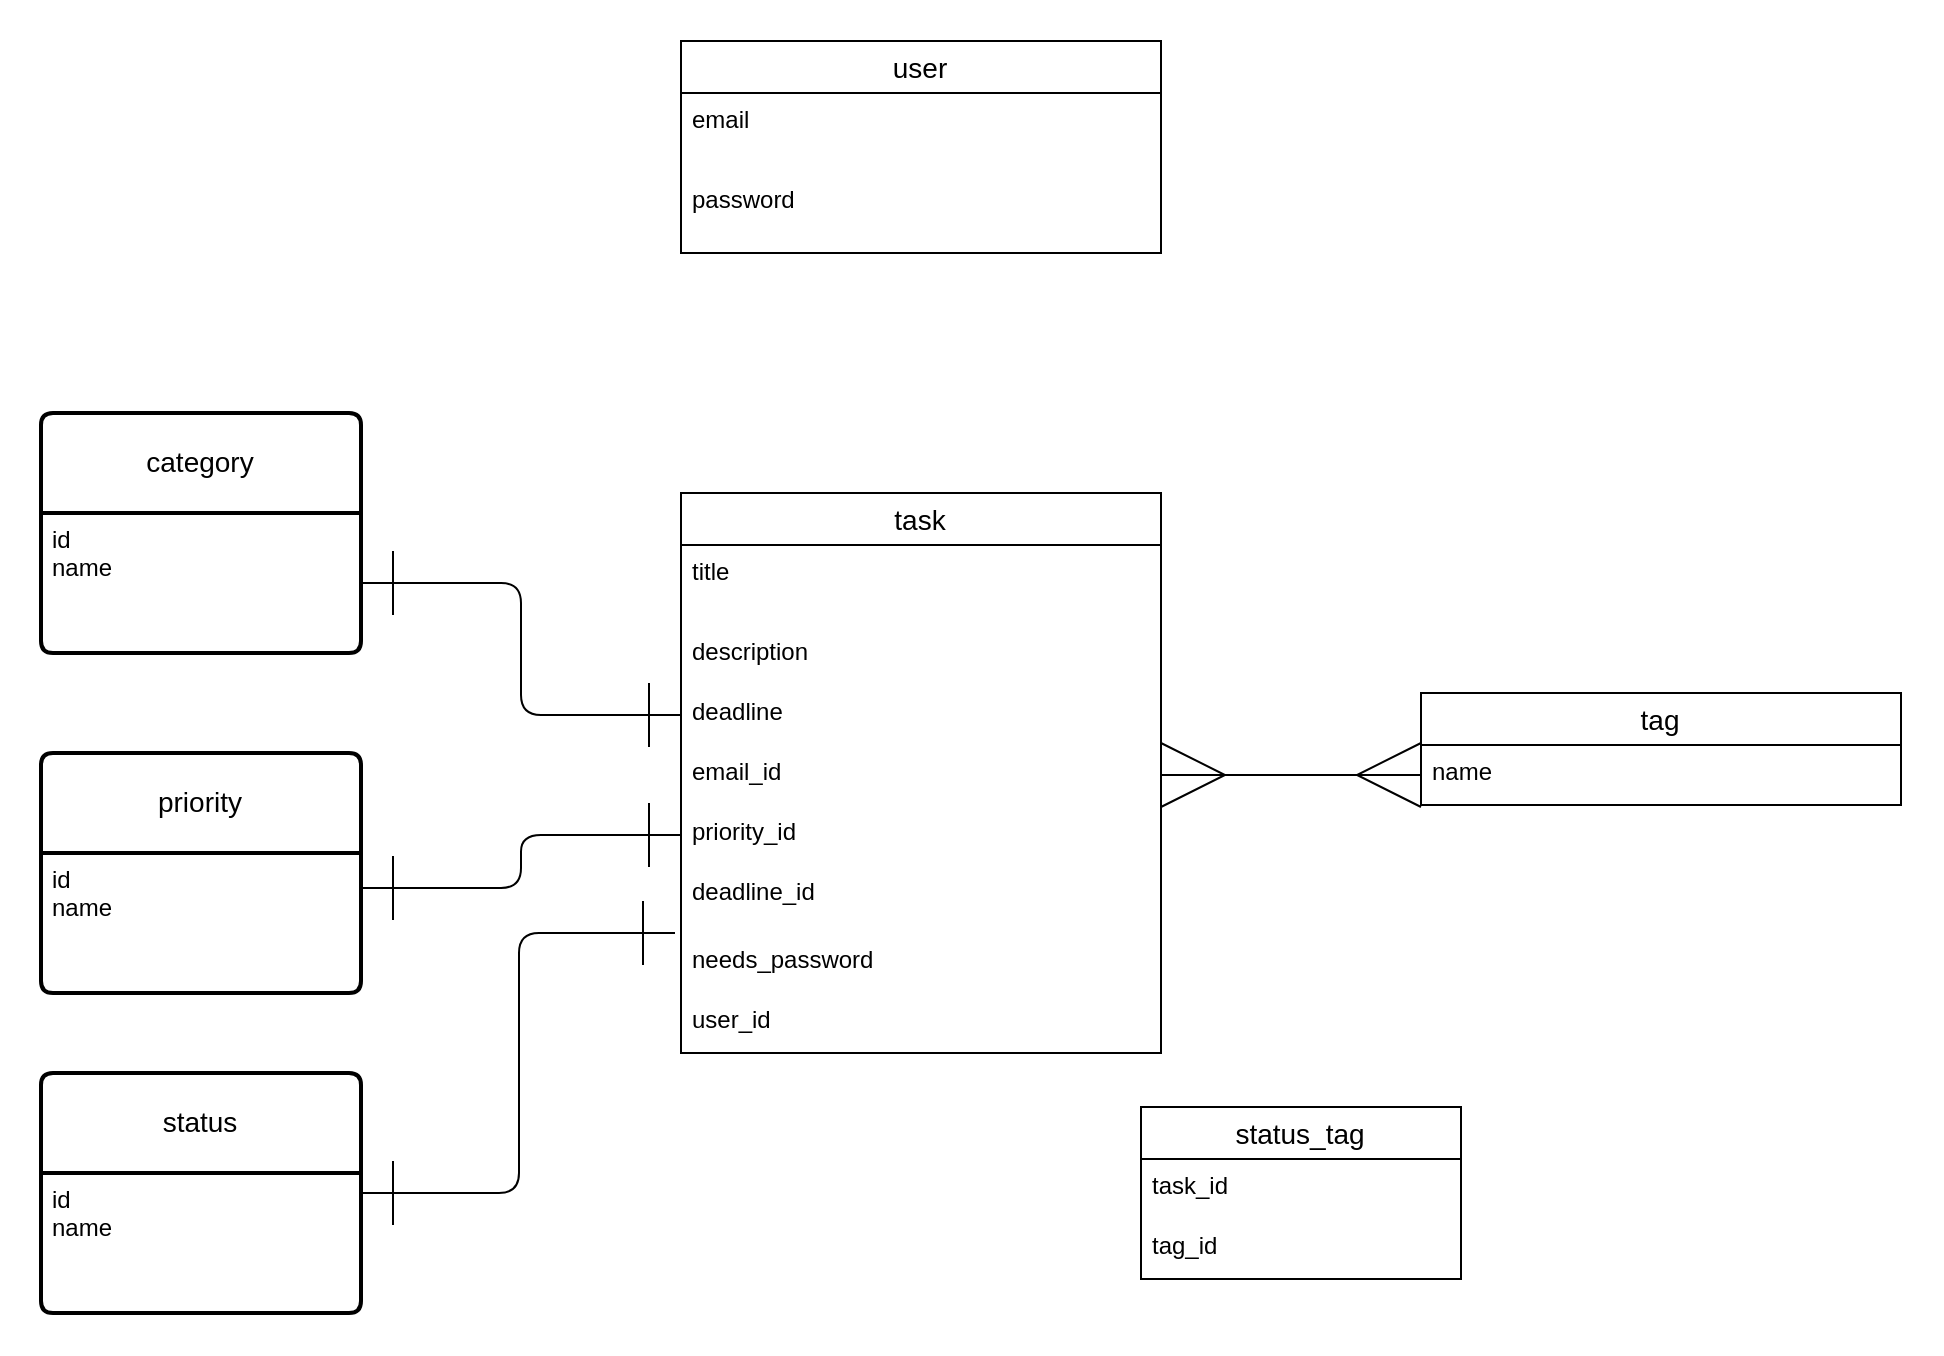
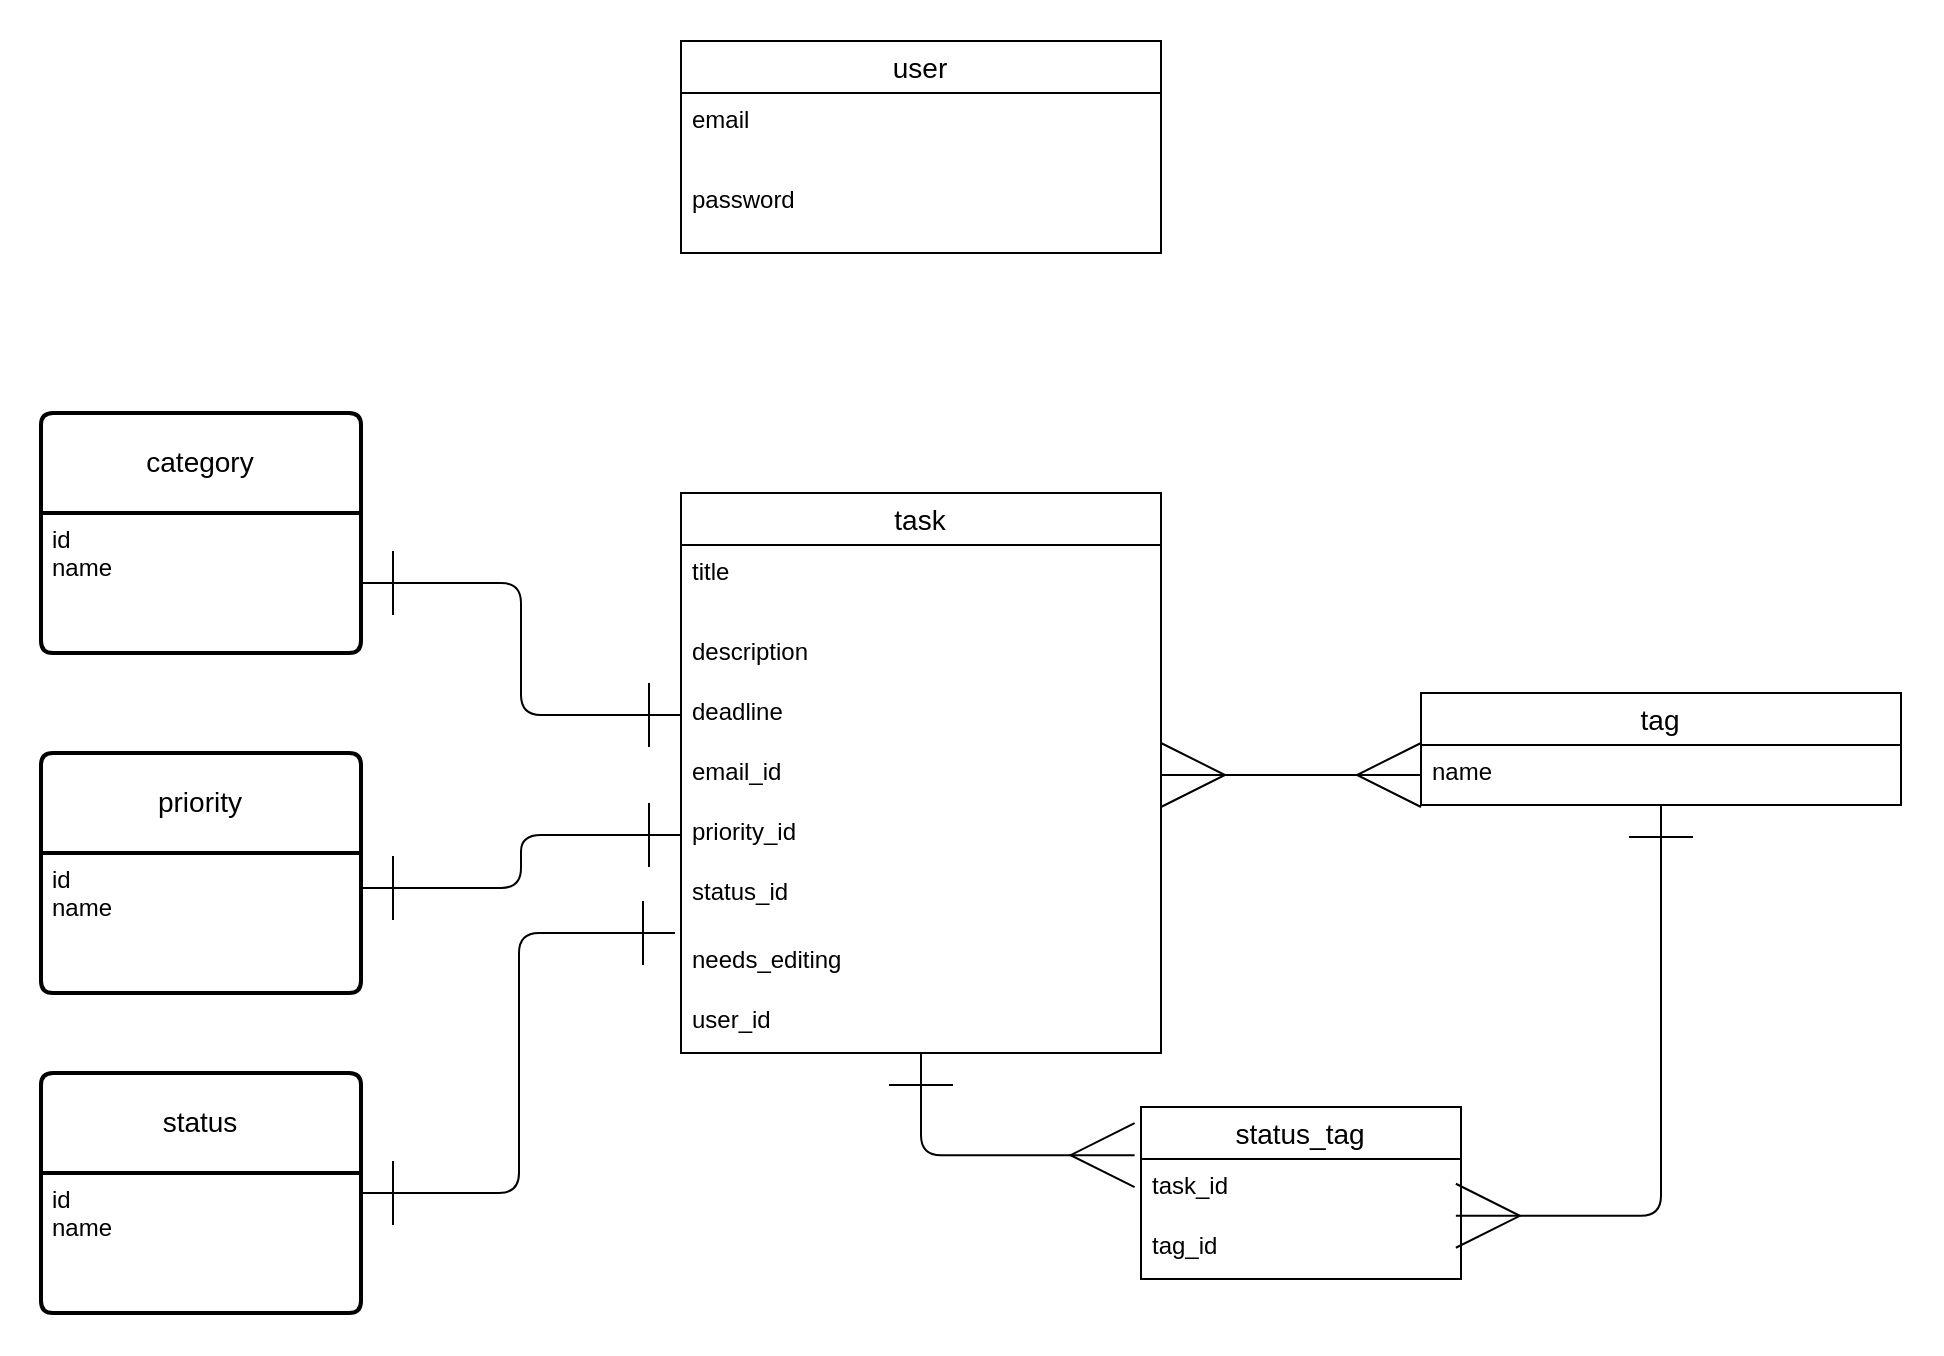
(758, 893) -> (750, 893)
(787, 961) -> (774, 961)
none -> (1661, 1108)
none -> (985, 1155)
